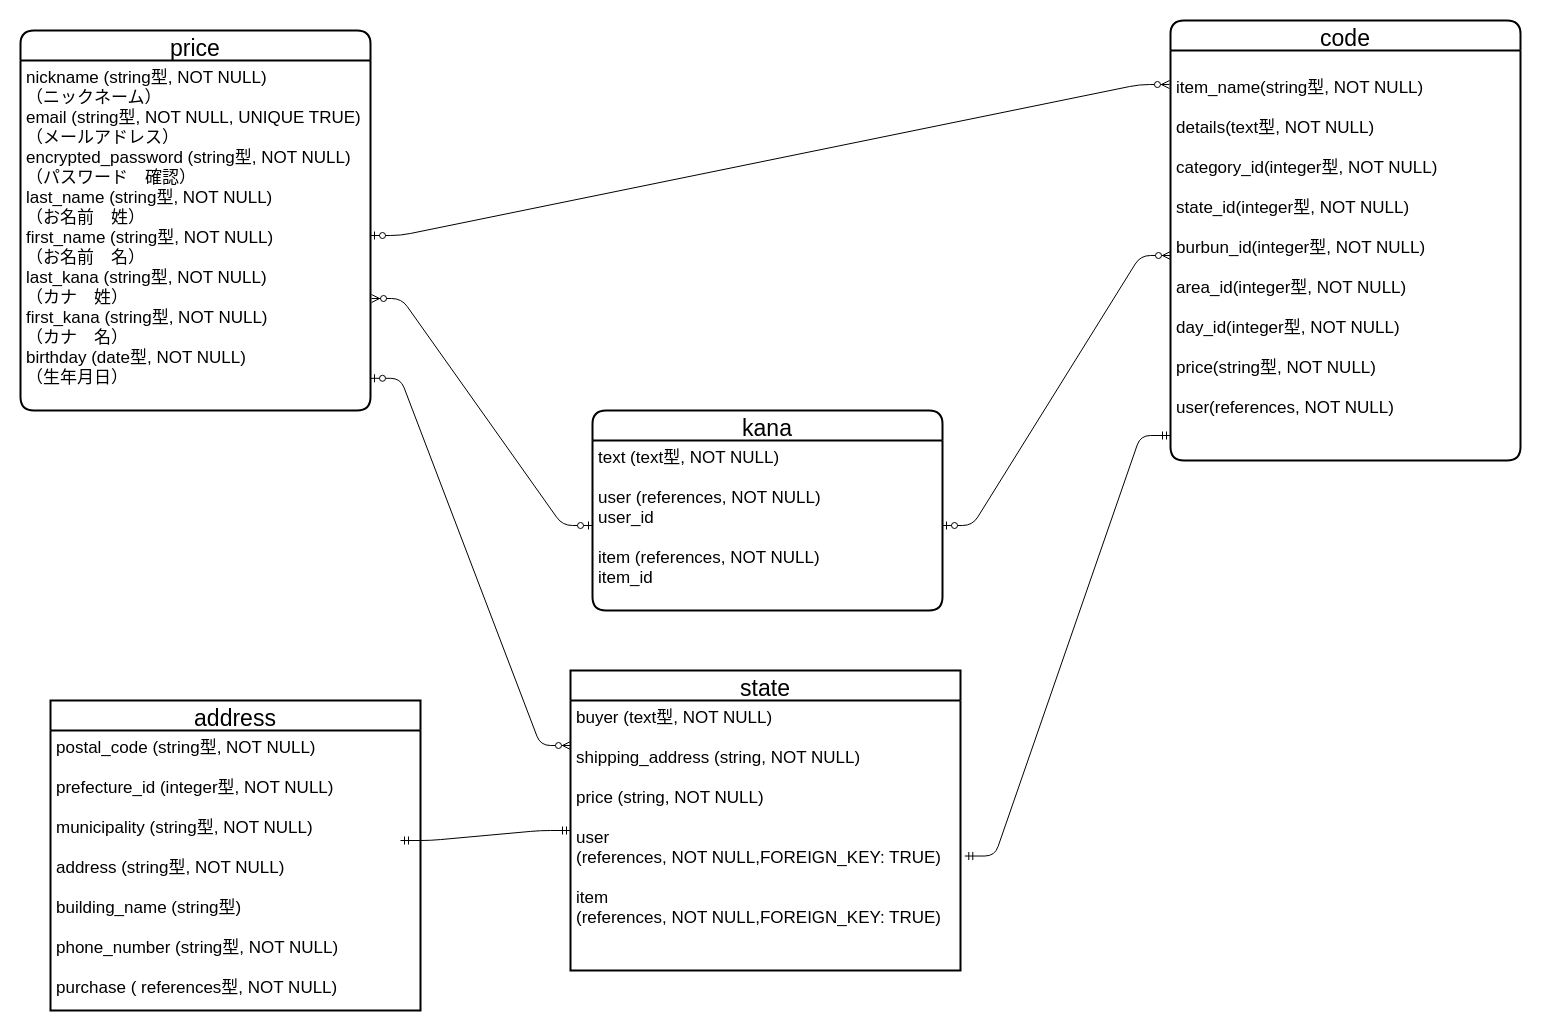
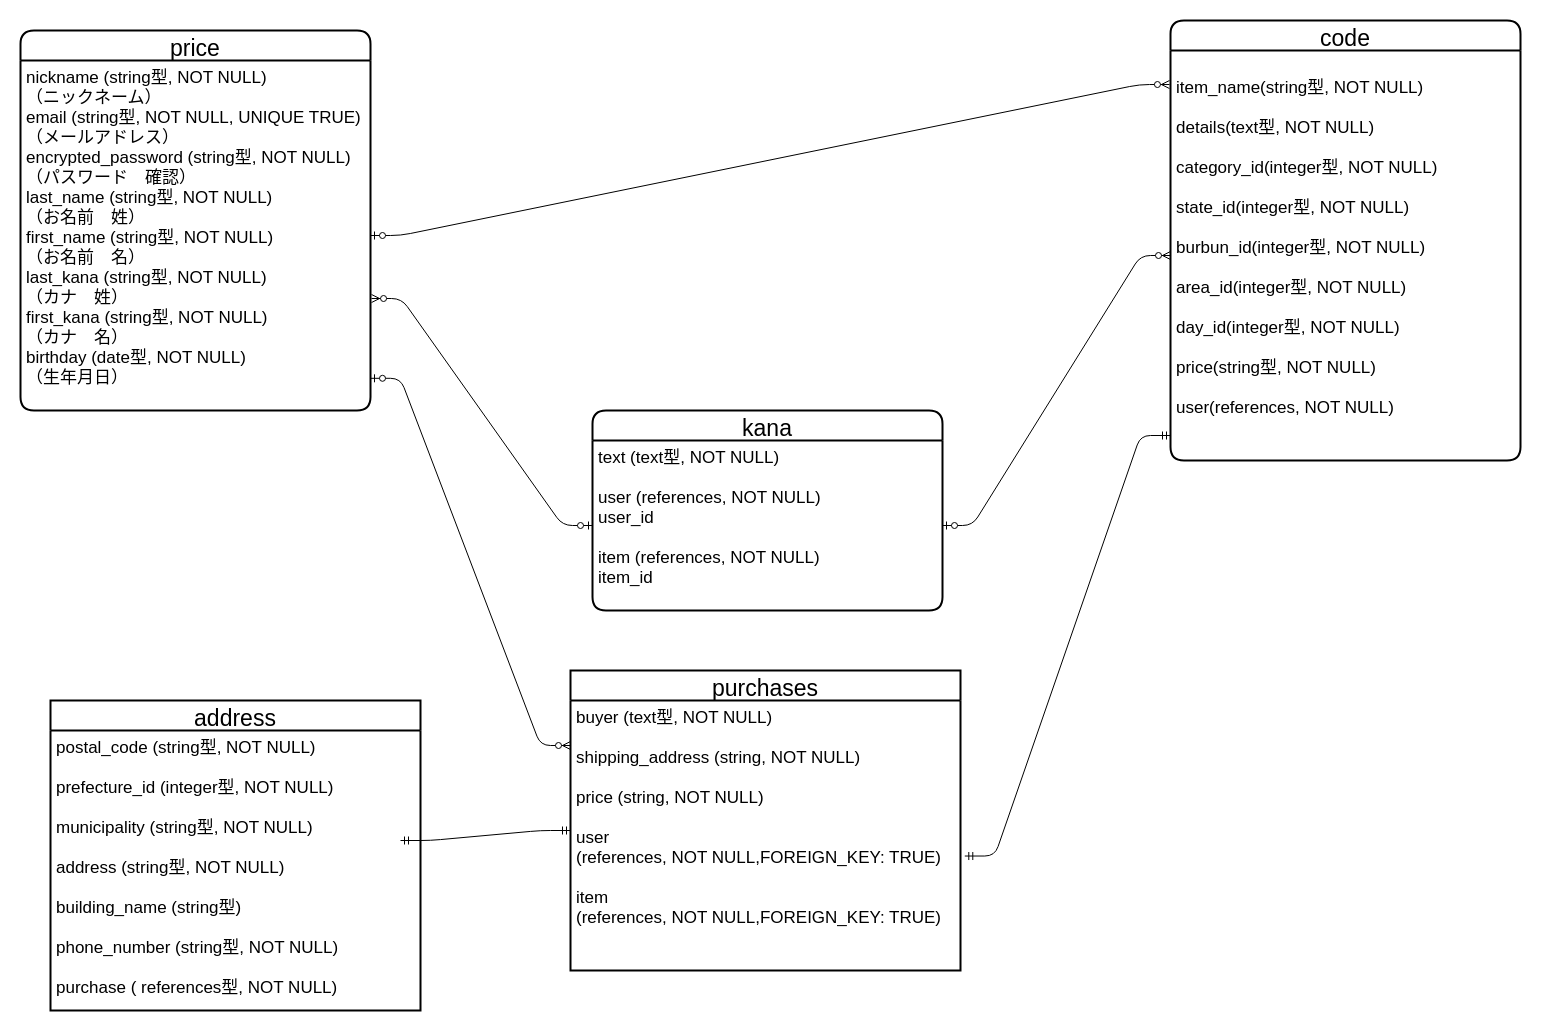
(765, 688) -> (765, 688)
